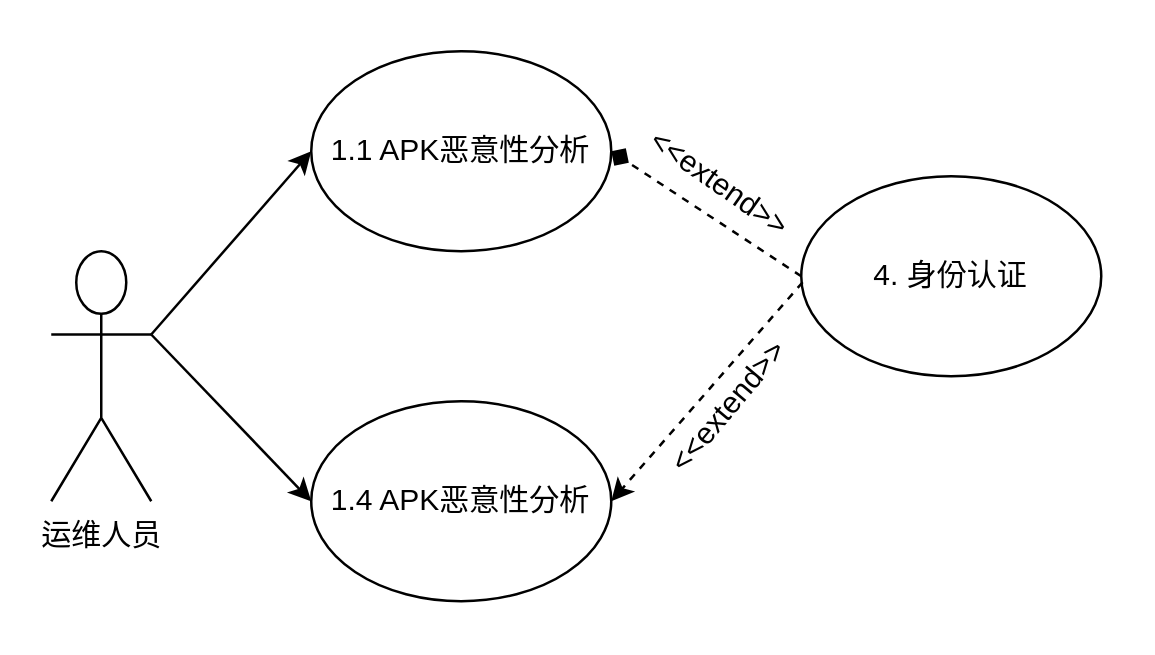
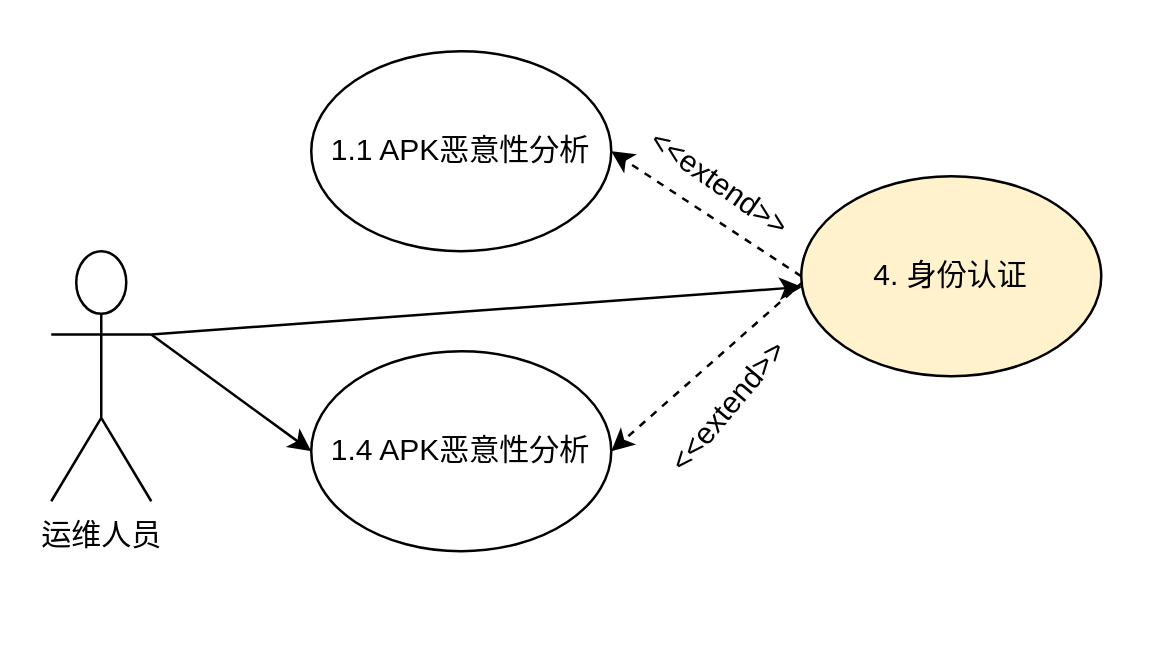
(629, 163) -> (628, 162)
(227, 248) -> (472, 311)
(951, 276) -> (951, 276)
(461, 501) -> (461, 451)
